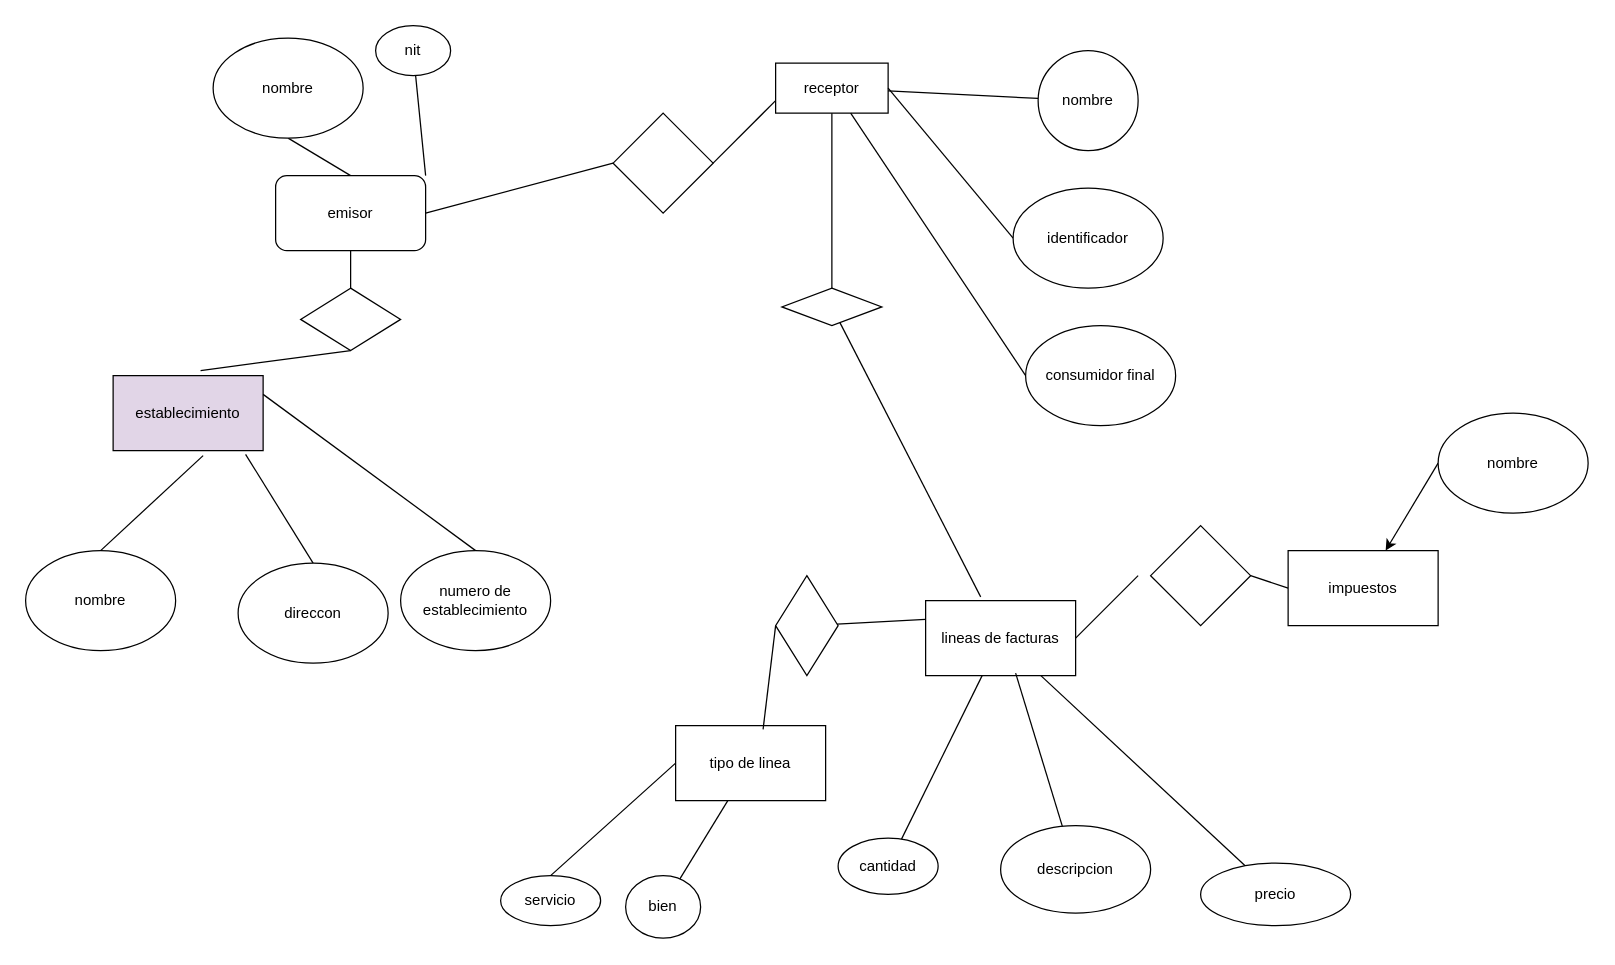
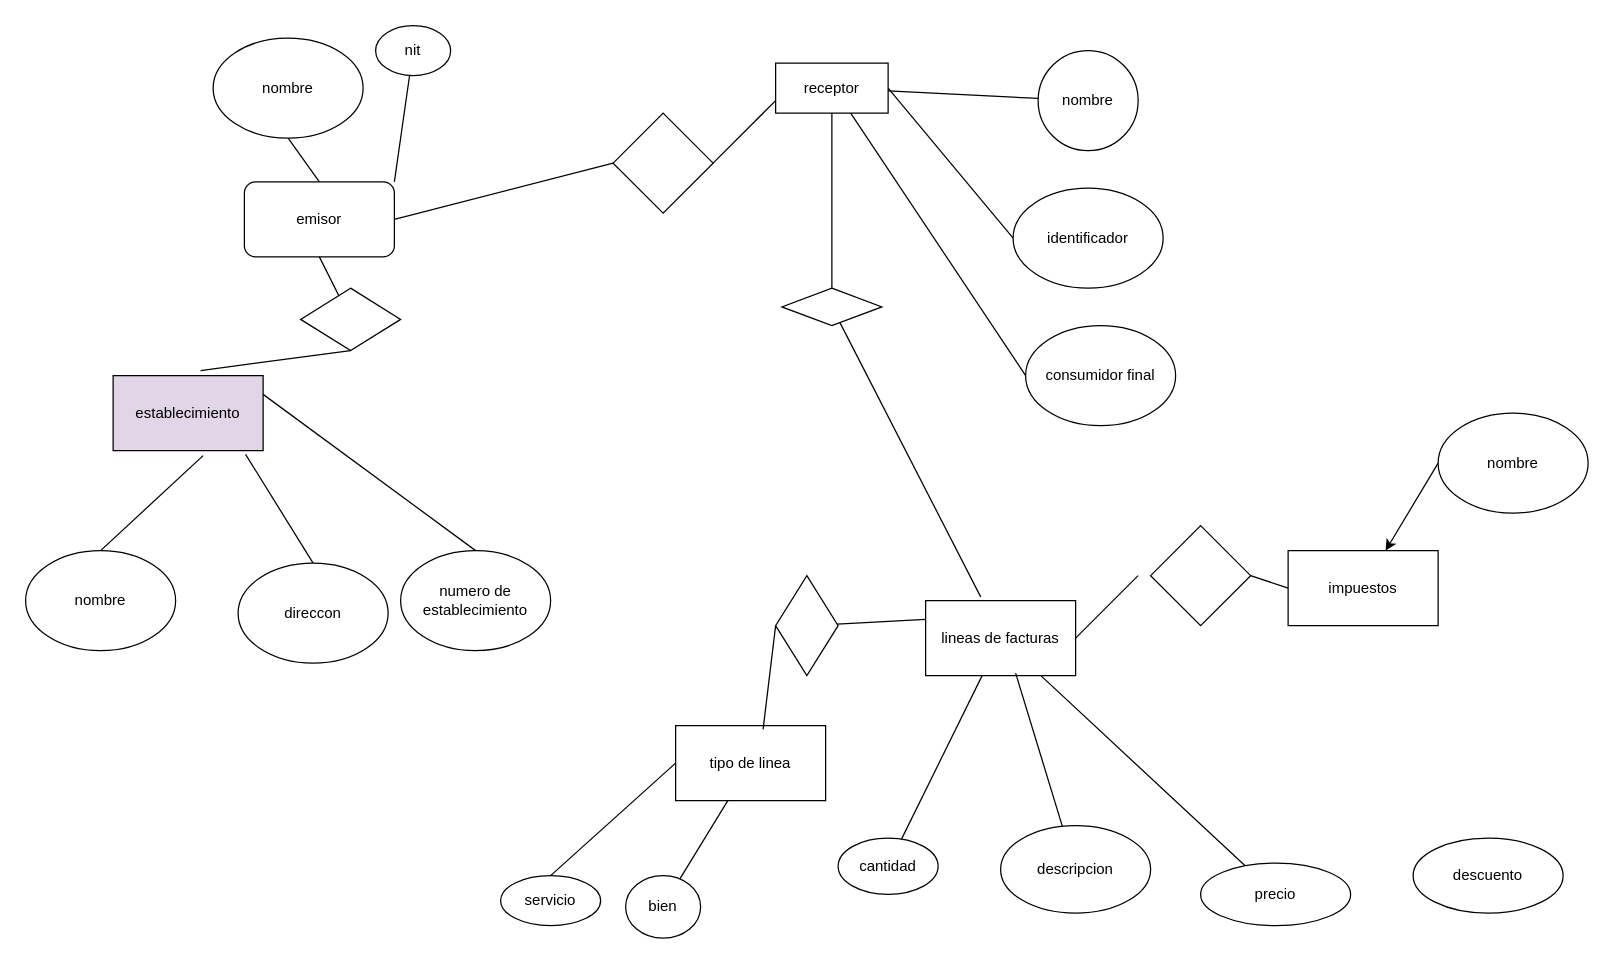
(351, 213) -> (319, 219)
none -> (1488, 876)
